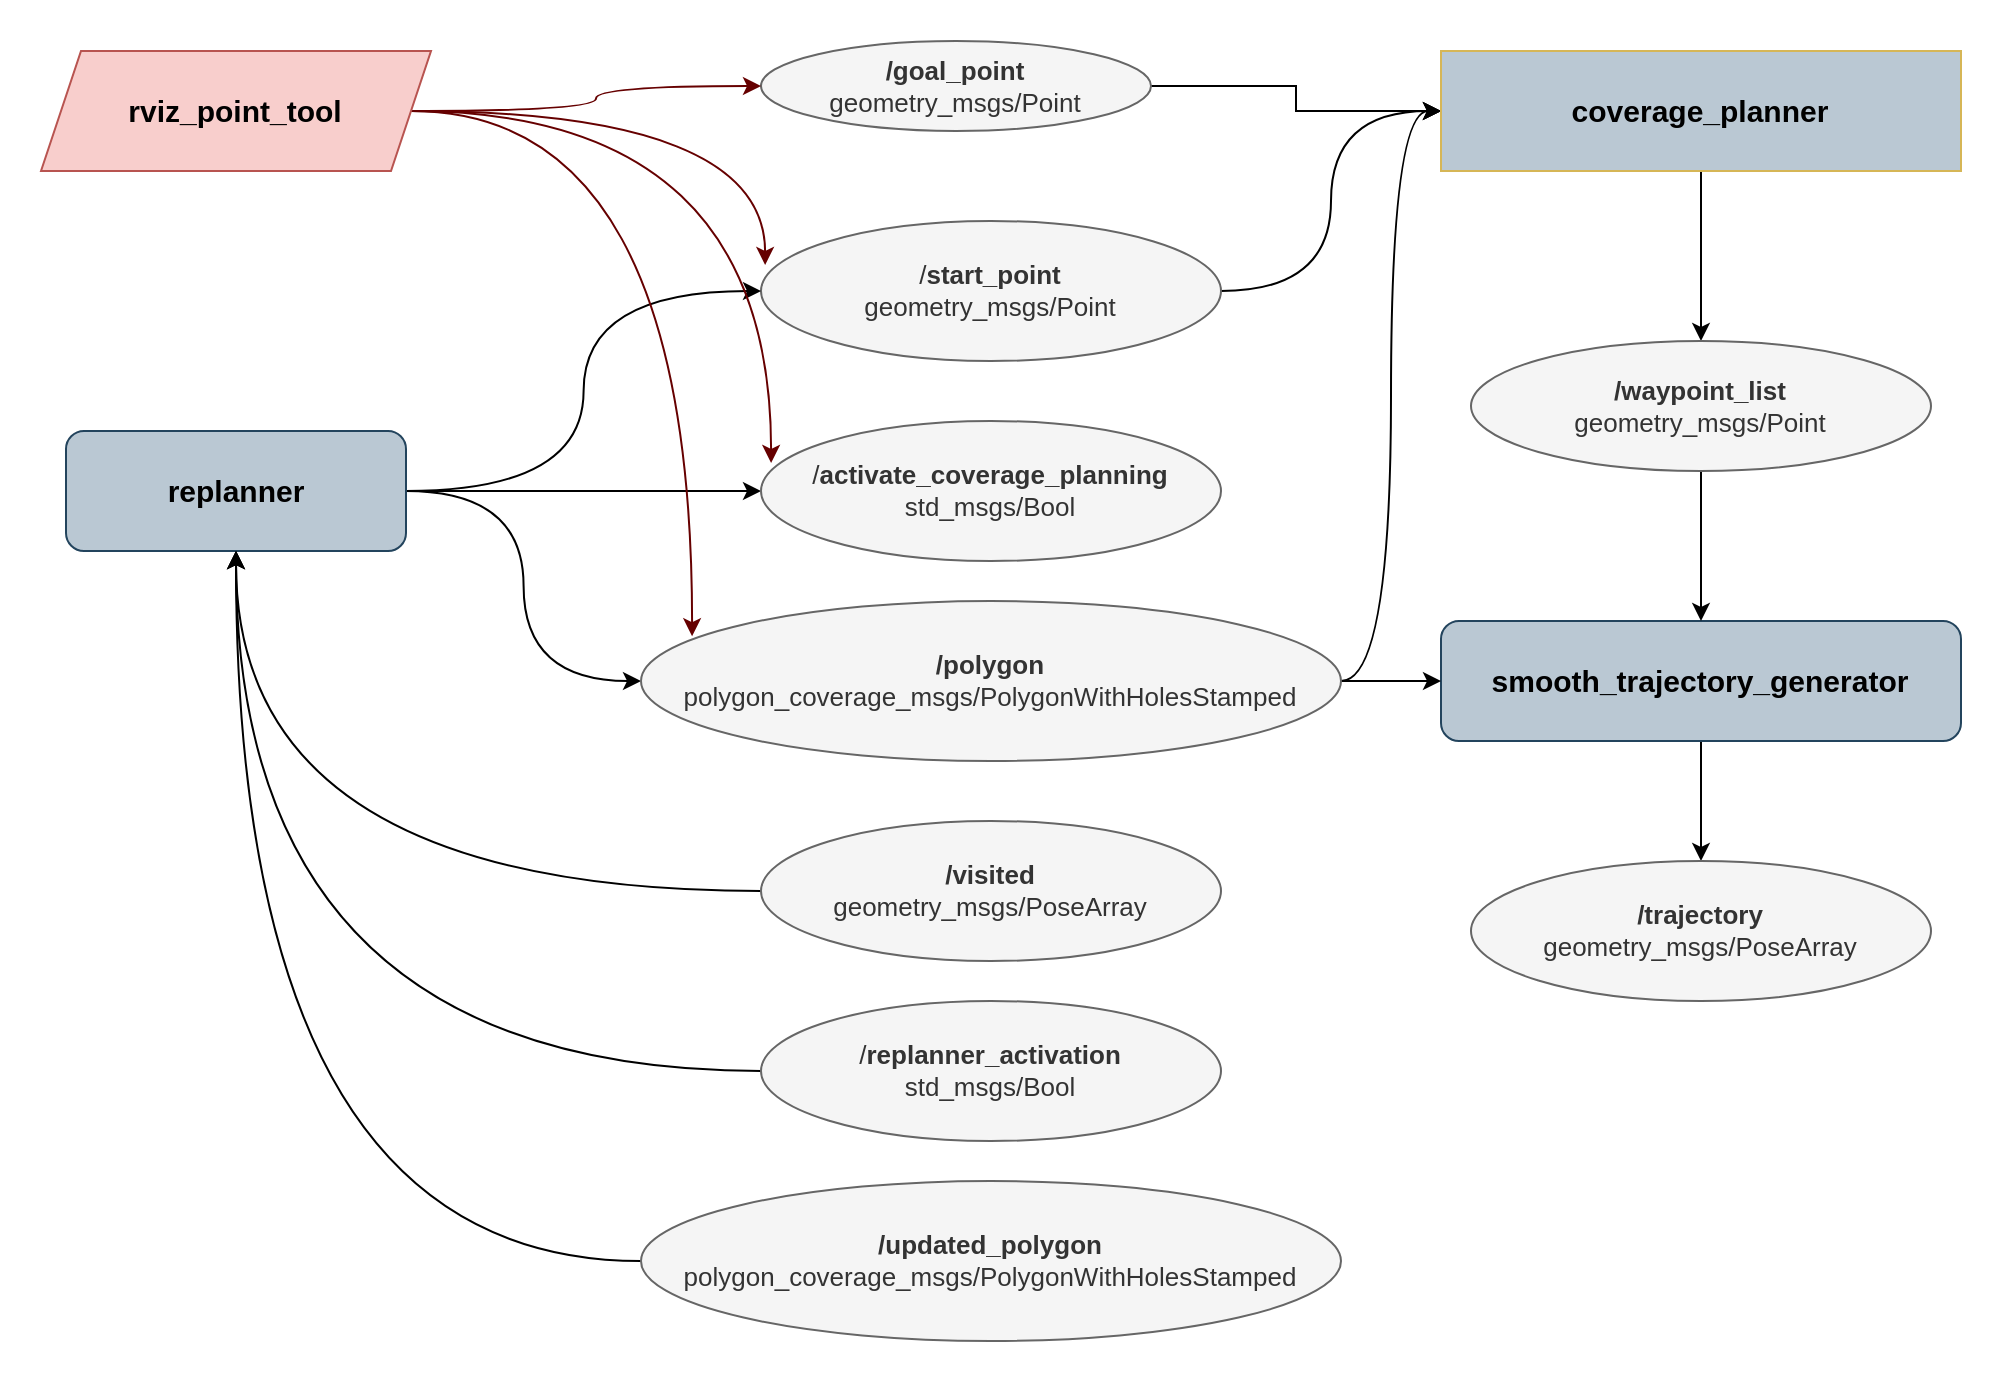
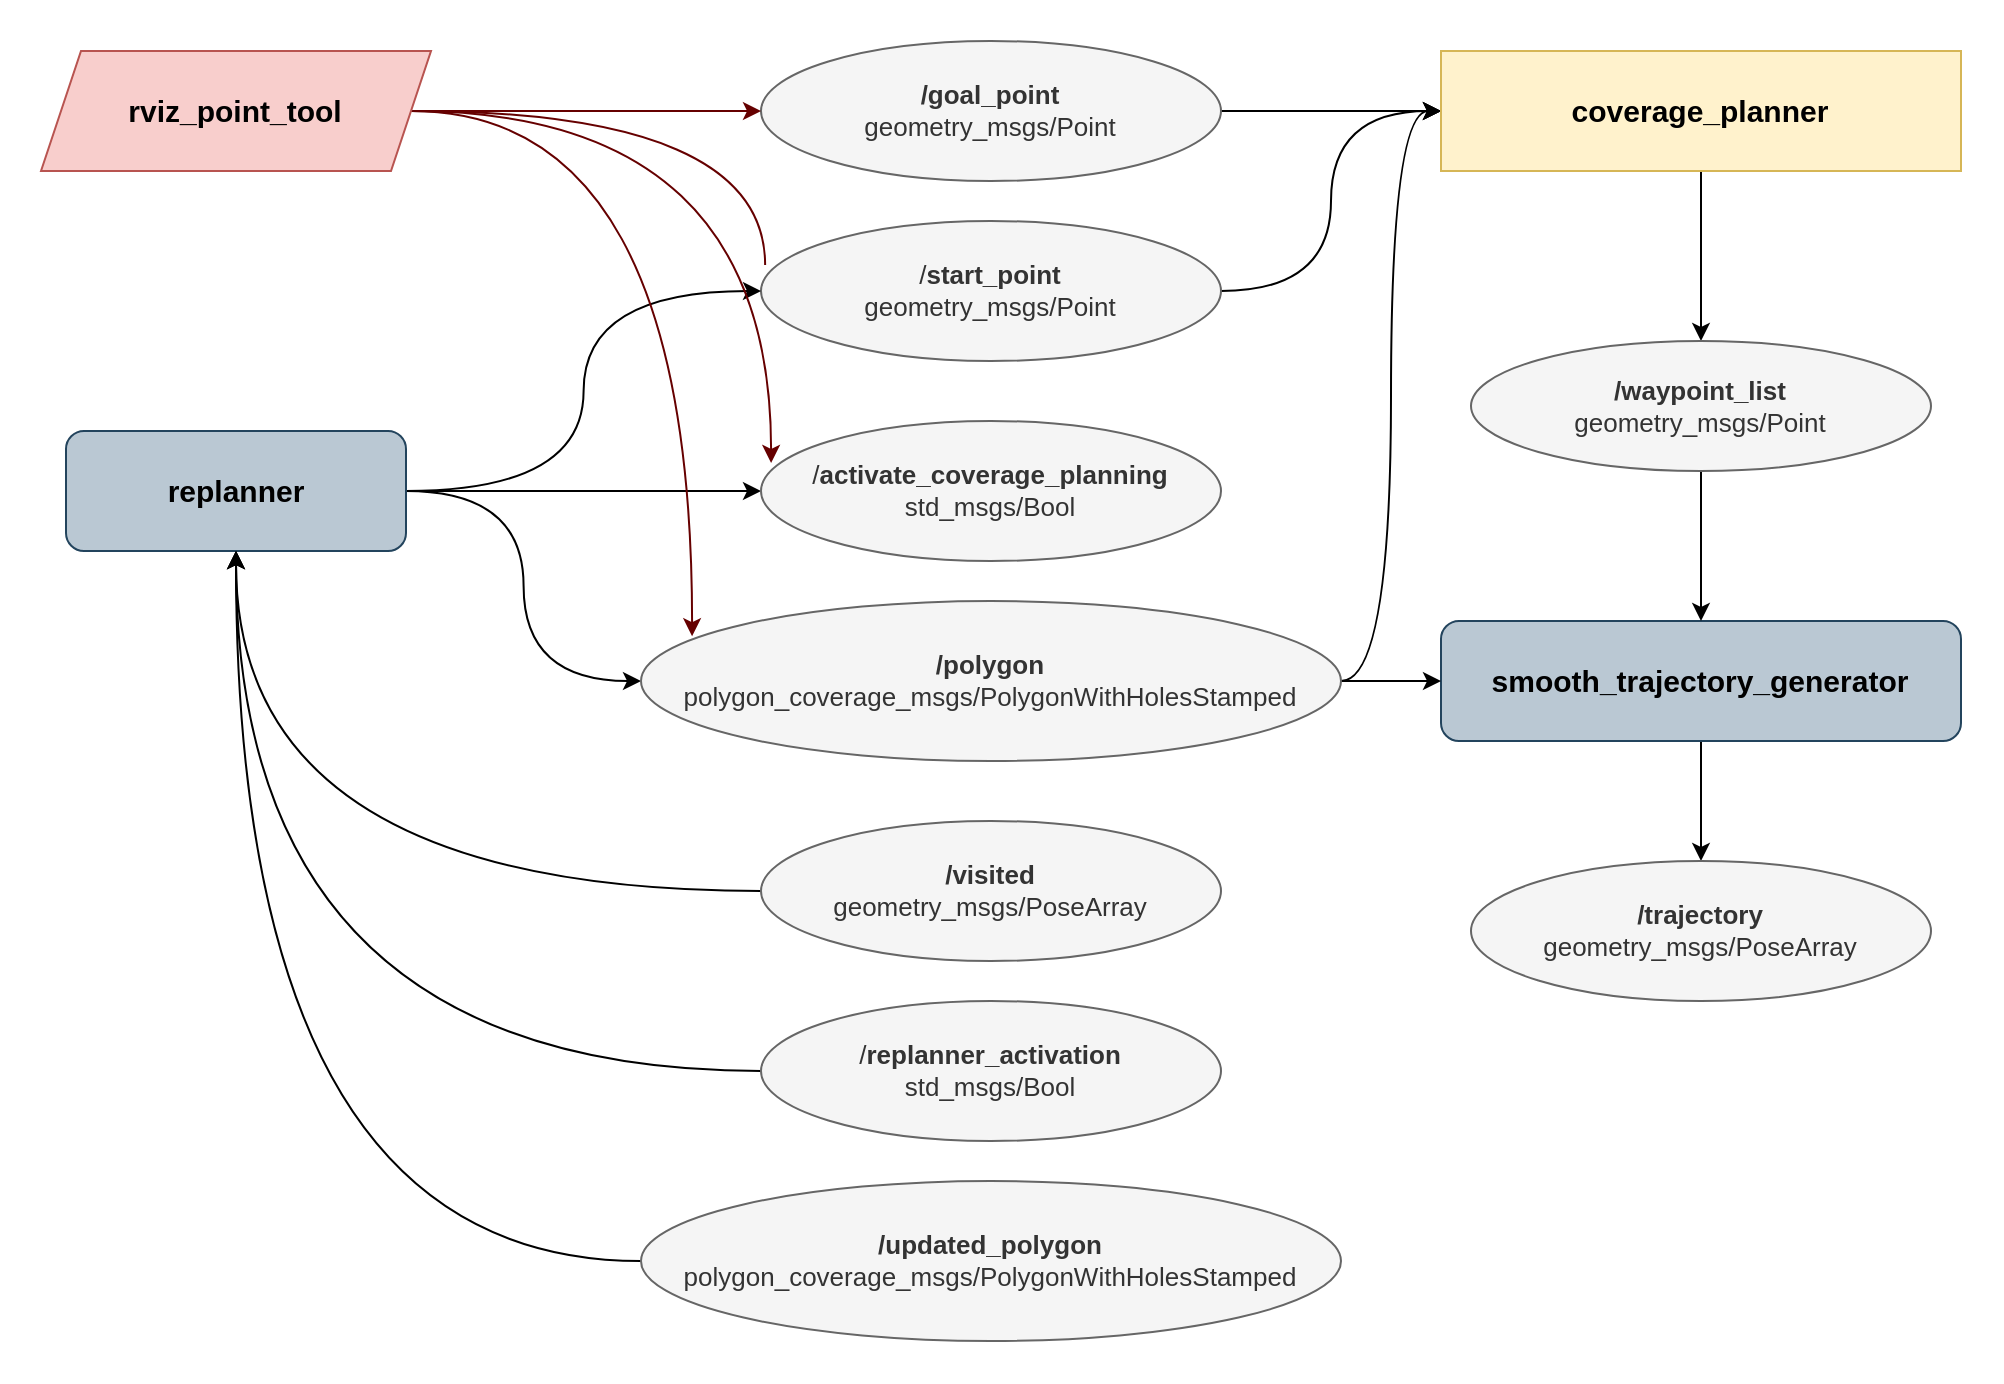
(956, 86) -> (991, 111)
(1701, 111) -> (1701, 111)
(683, 149) -> (686, 155)
